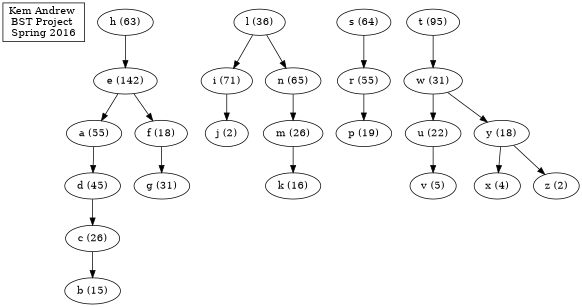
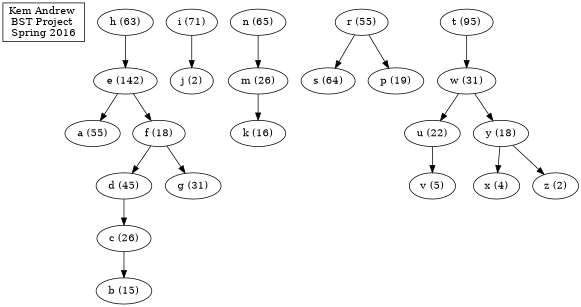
(260, 22) -> none
(364, 48) -> (347, 48)
(93, 156) -> (144, 156)
